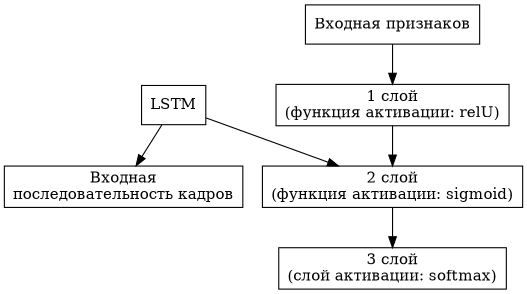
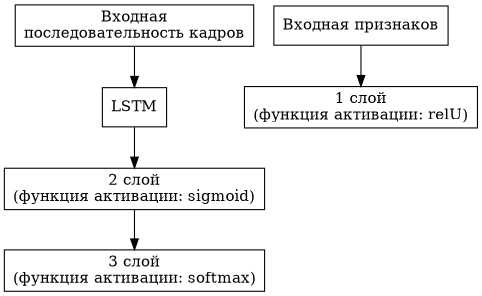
(393, 140) -> none
(152, 141) -> (134, 61)
(393, 268) -> (134, 271)
